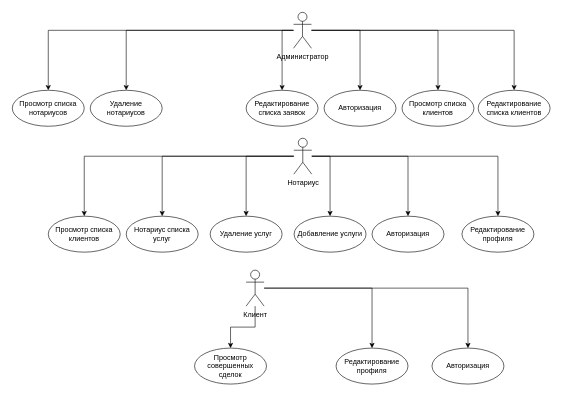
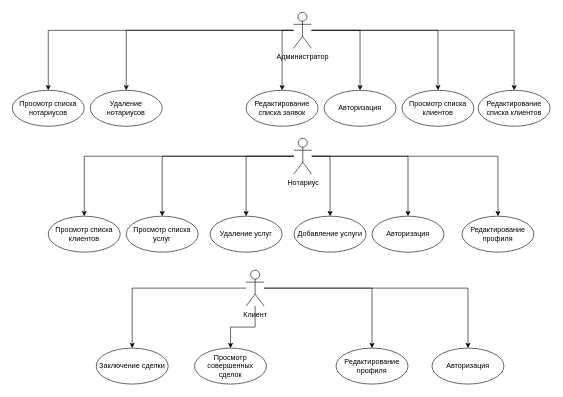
(162, 234) -> (162, 234)
none -> (132, 288)
none -> (132, 366)
